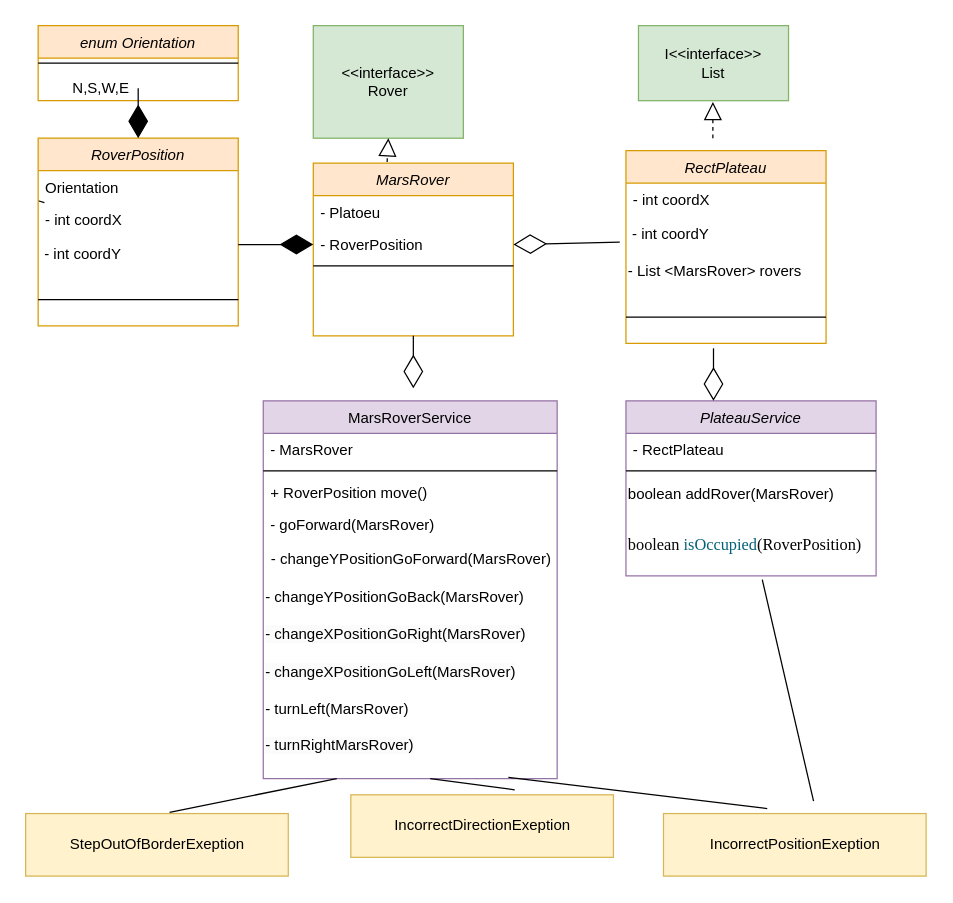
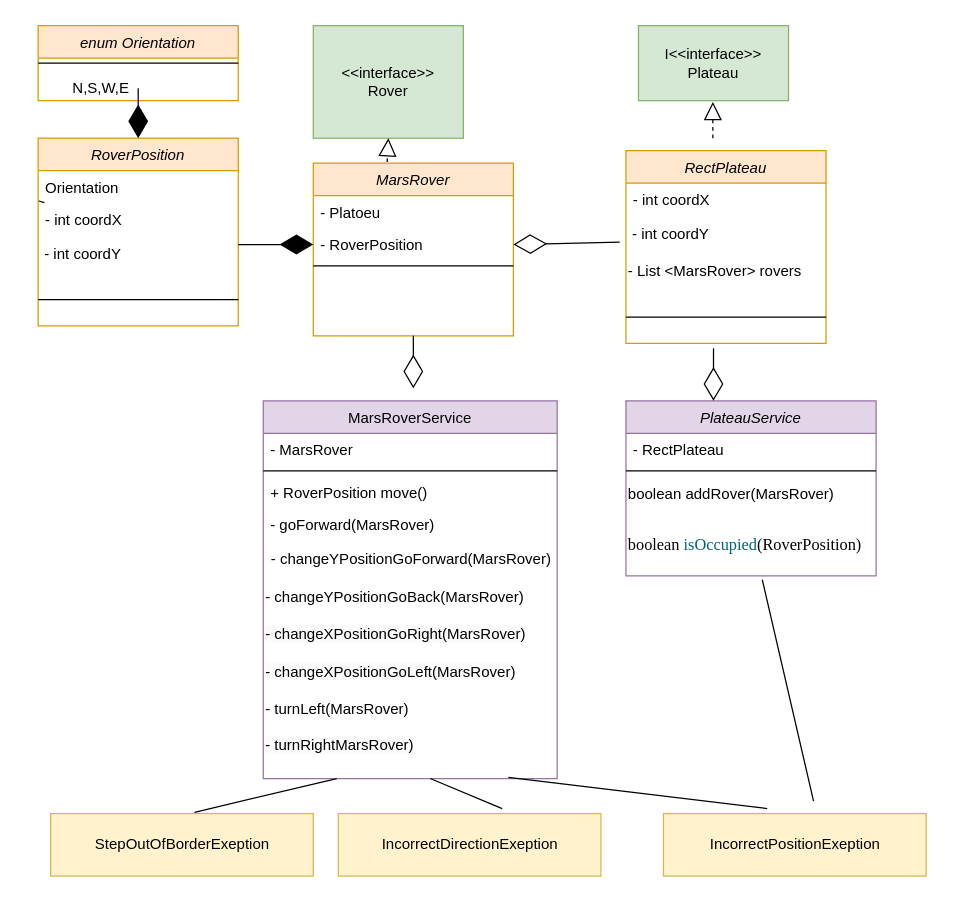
(713, 63) -> (713, 63)
(482, 826) -> (469, 844)
(157, 844) -> (182, 844)
